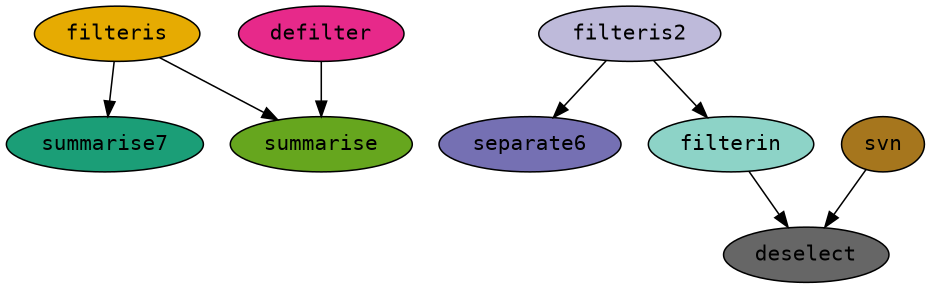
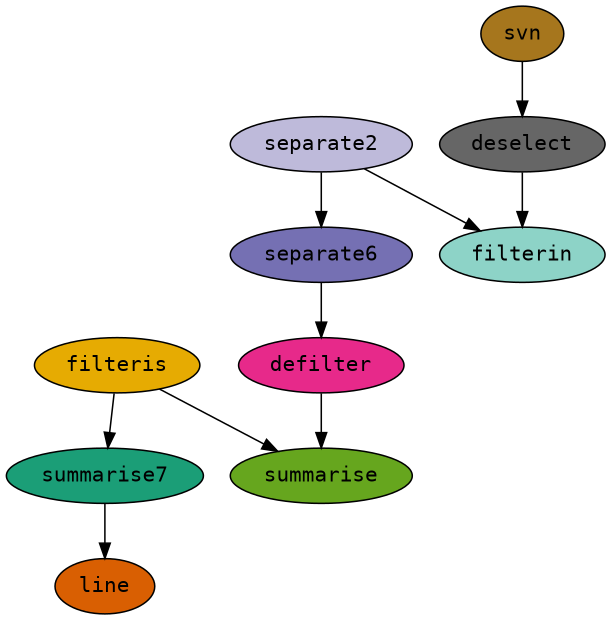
(630, 34) -> (321, 144)
(764, 193) -> (522, 192)
none -> (321, 302)
none -> (105, 586)
